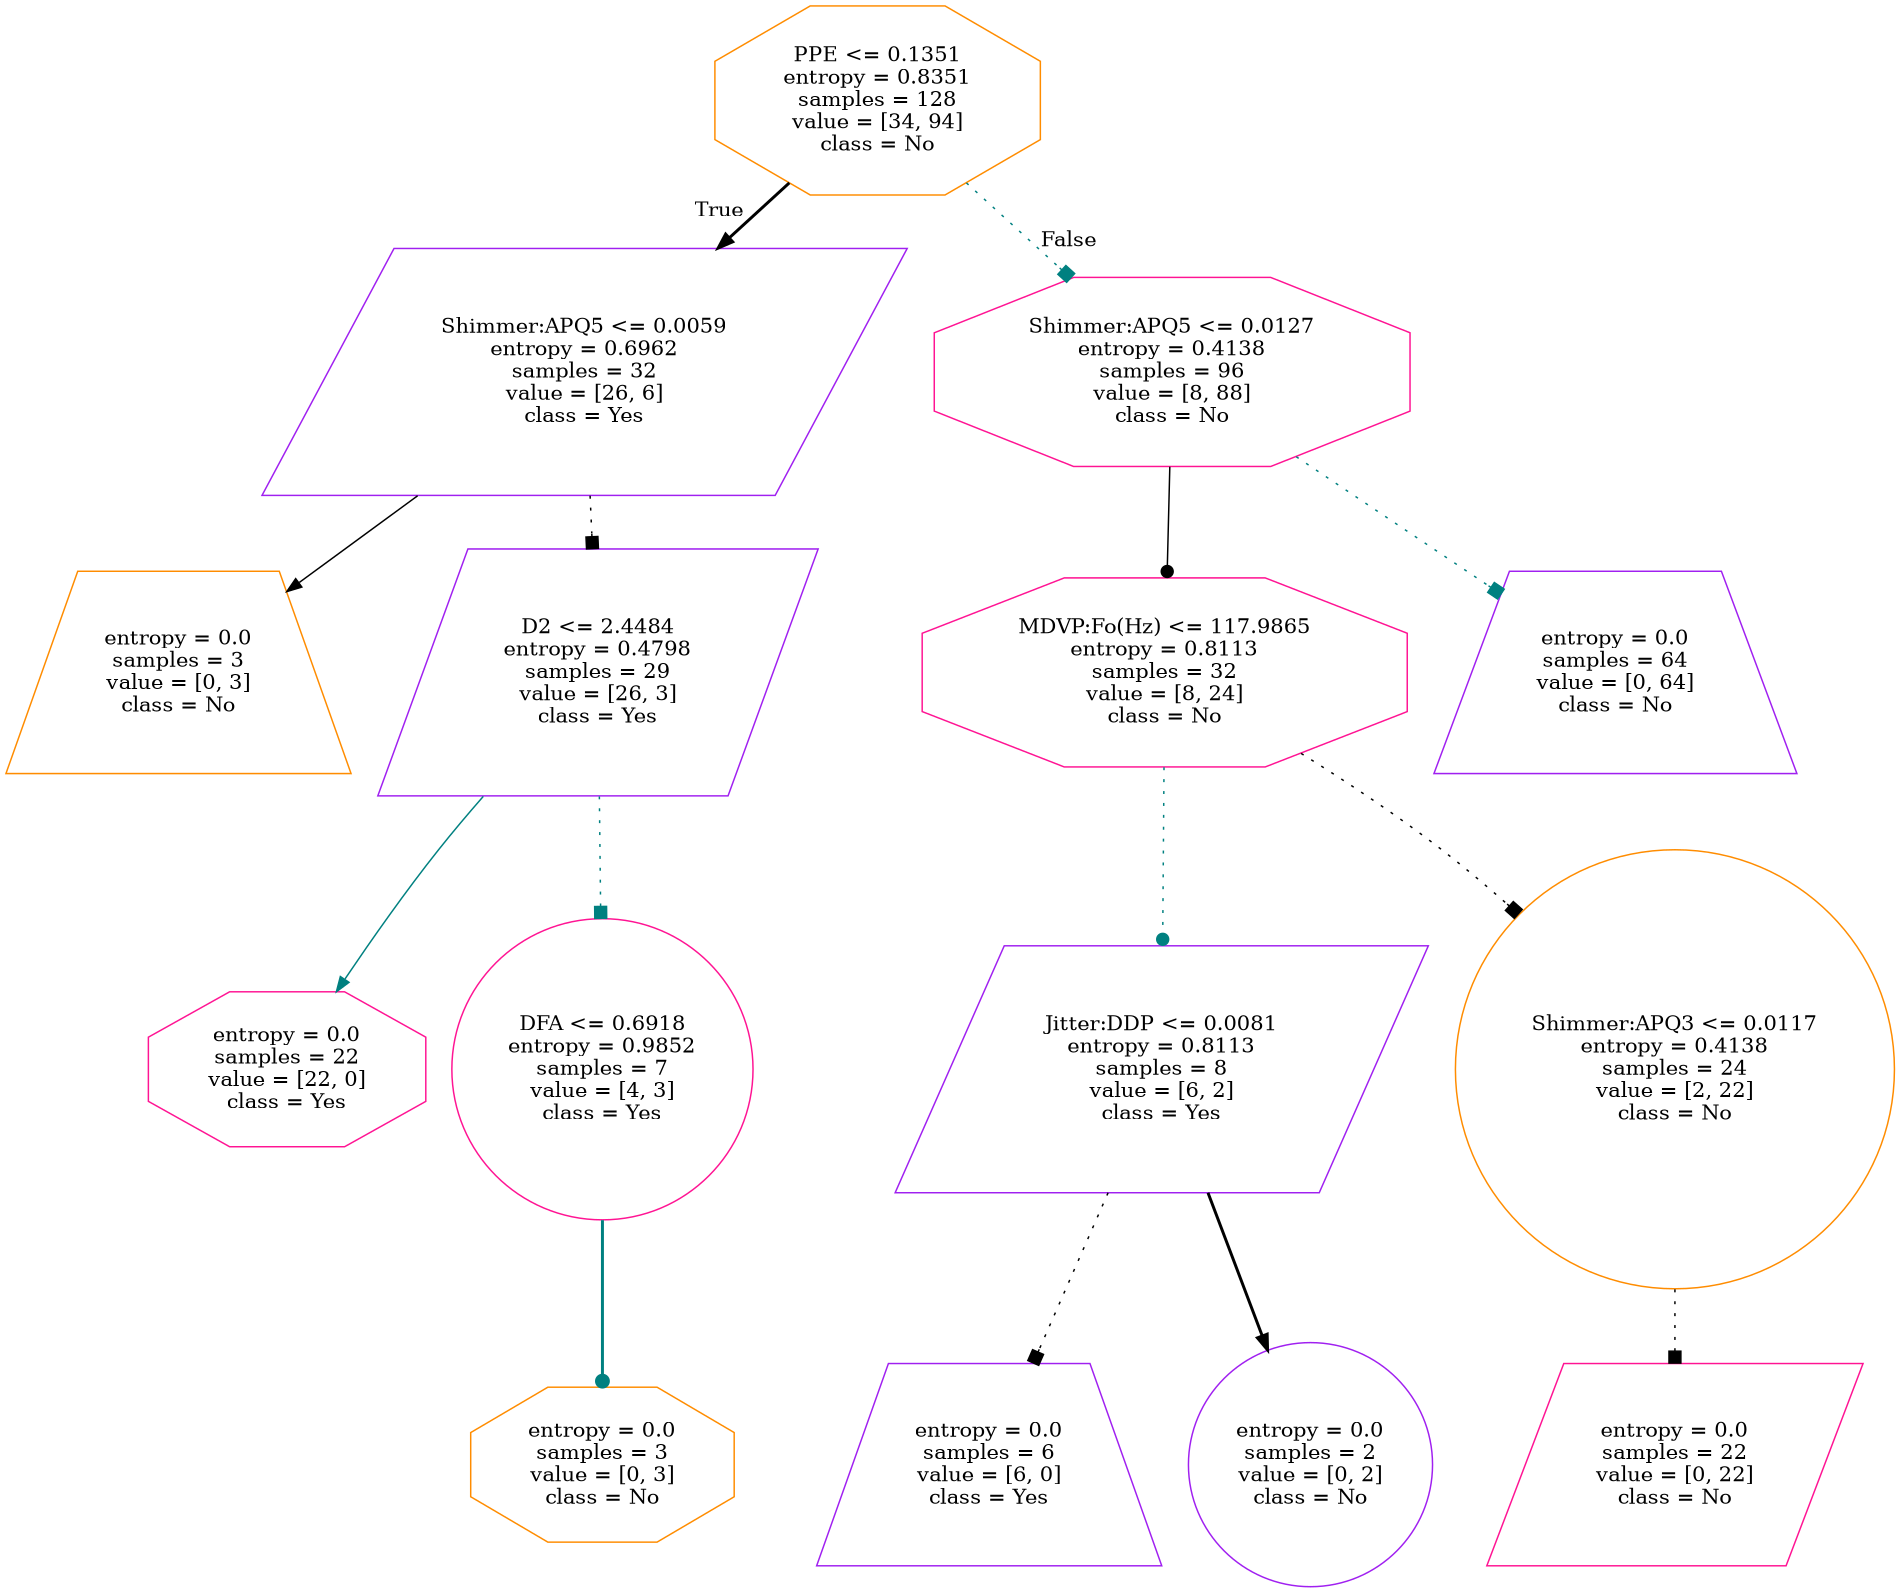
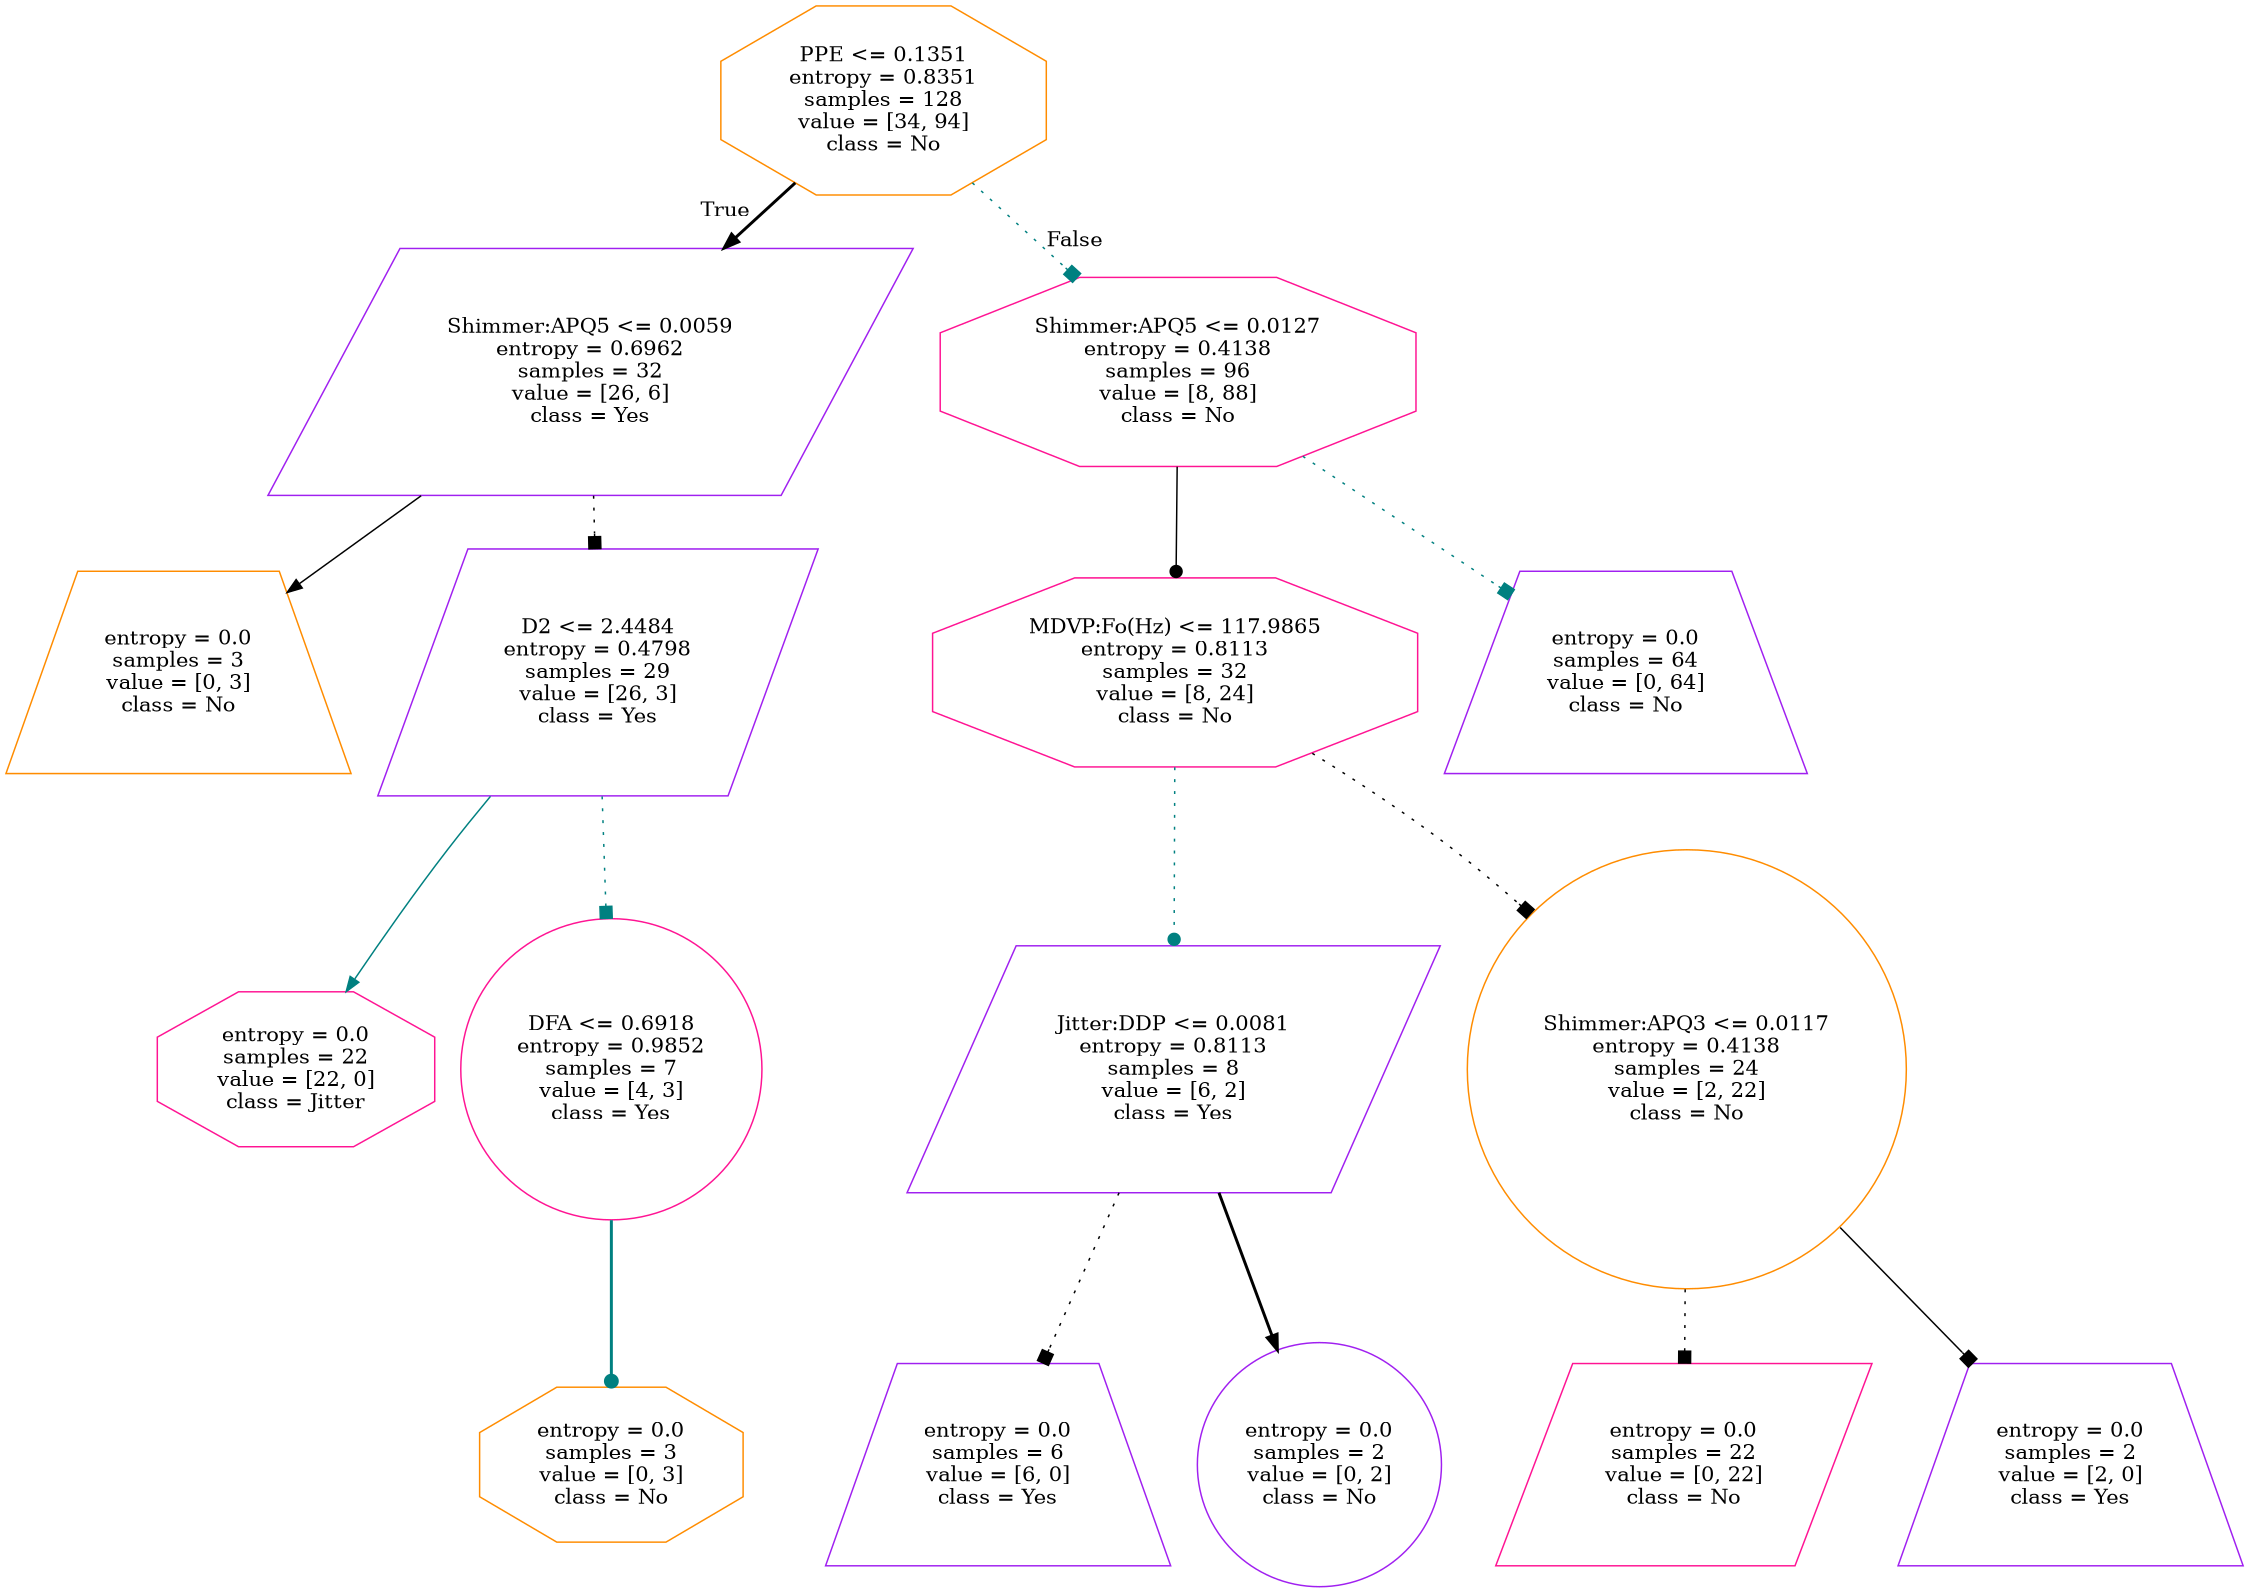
(287, 1069) -> (296, 1069)
none -> (2071, 1465)
